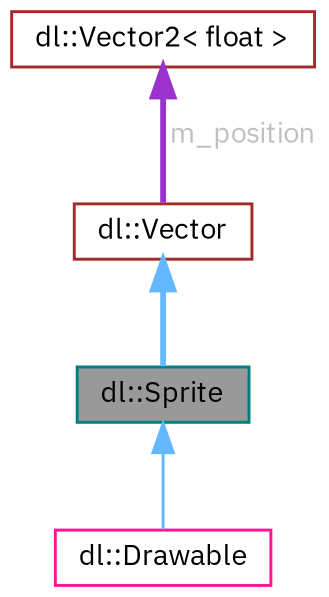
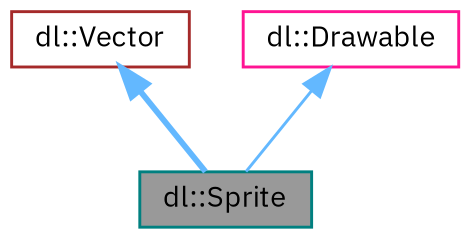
(163, 39) -> none
(163, 491) -> (279, 131)
